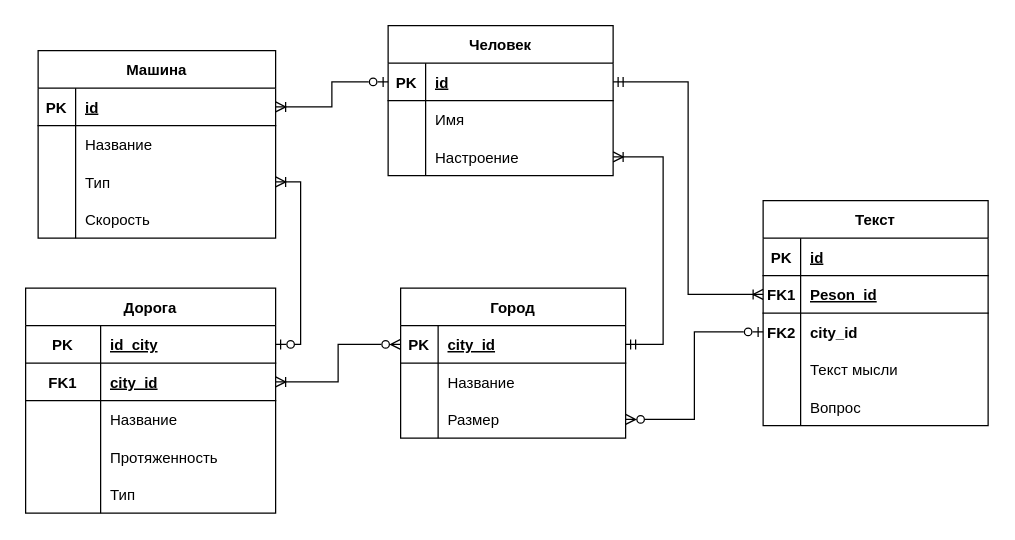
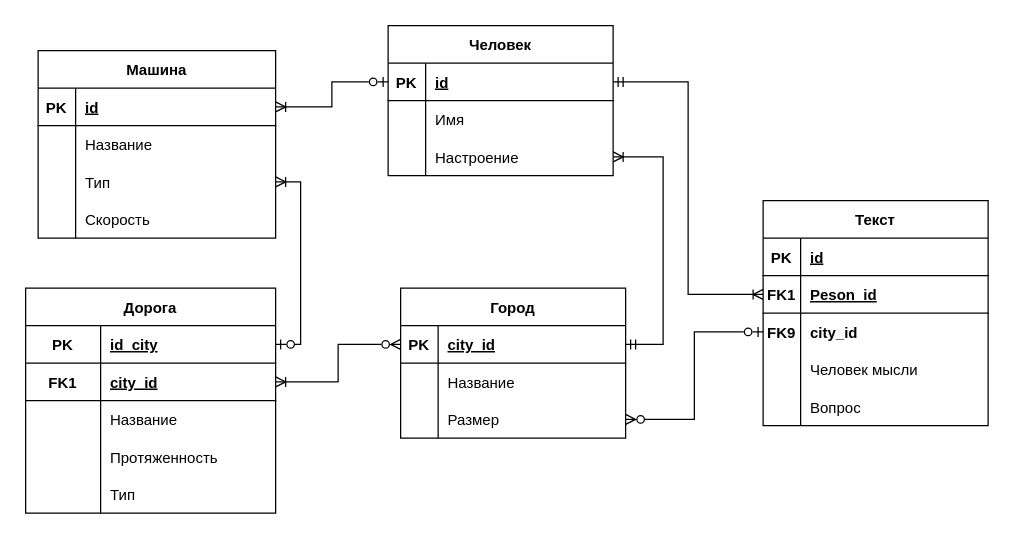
(781, 333) -> (781, 333)
(854, 370) -> (863, 370)
